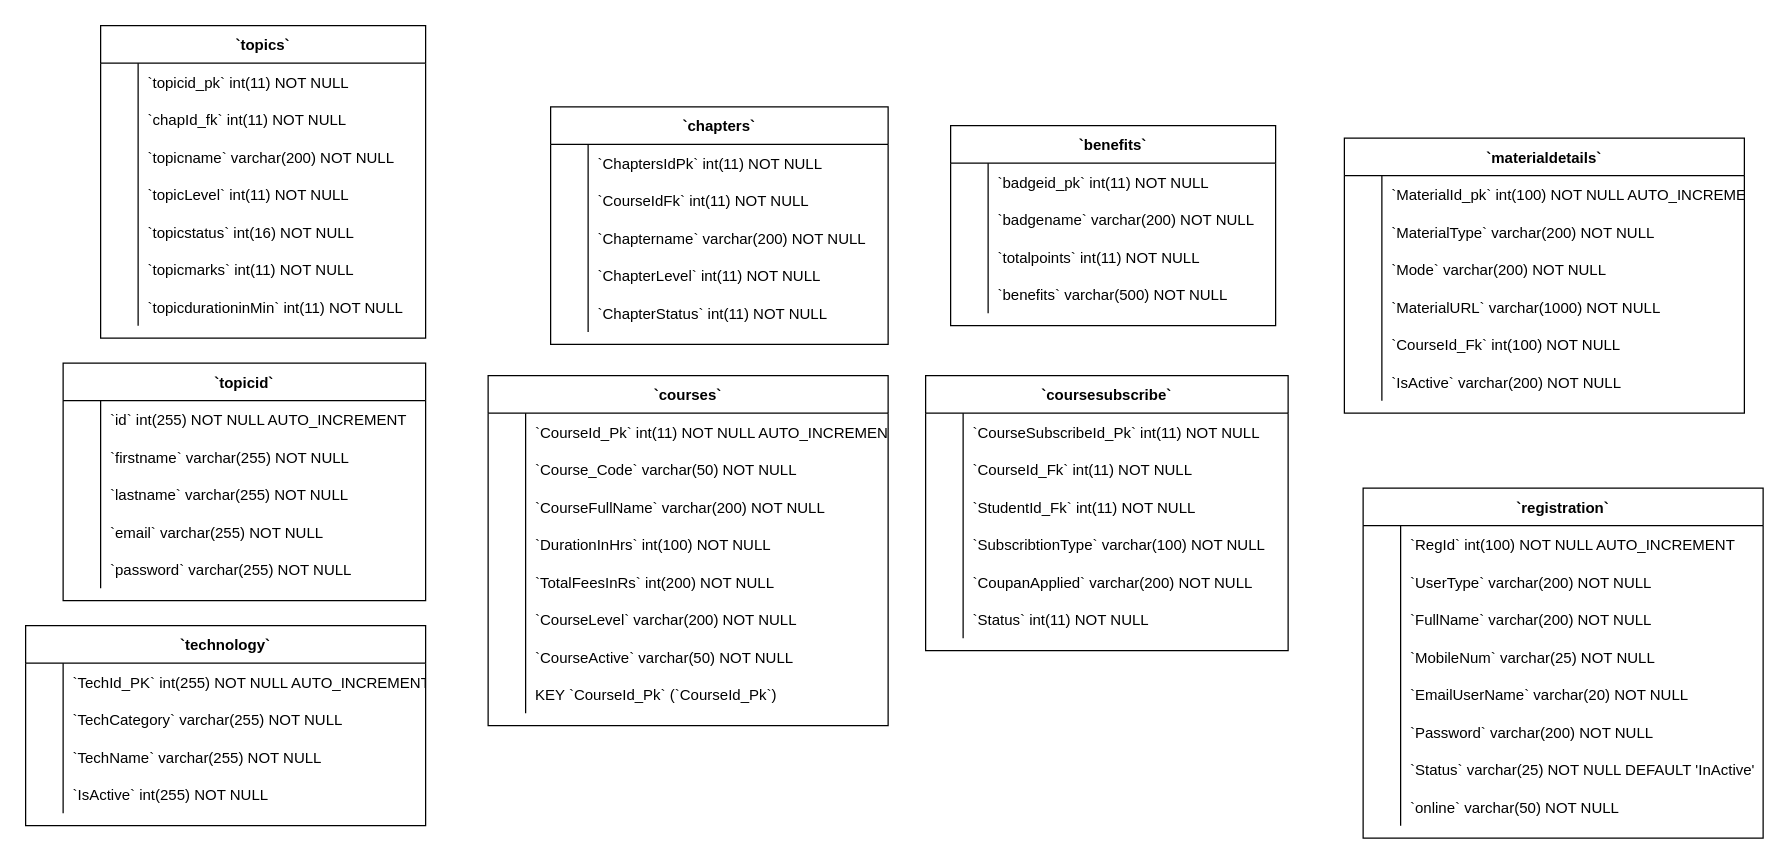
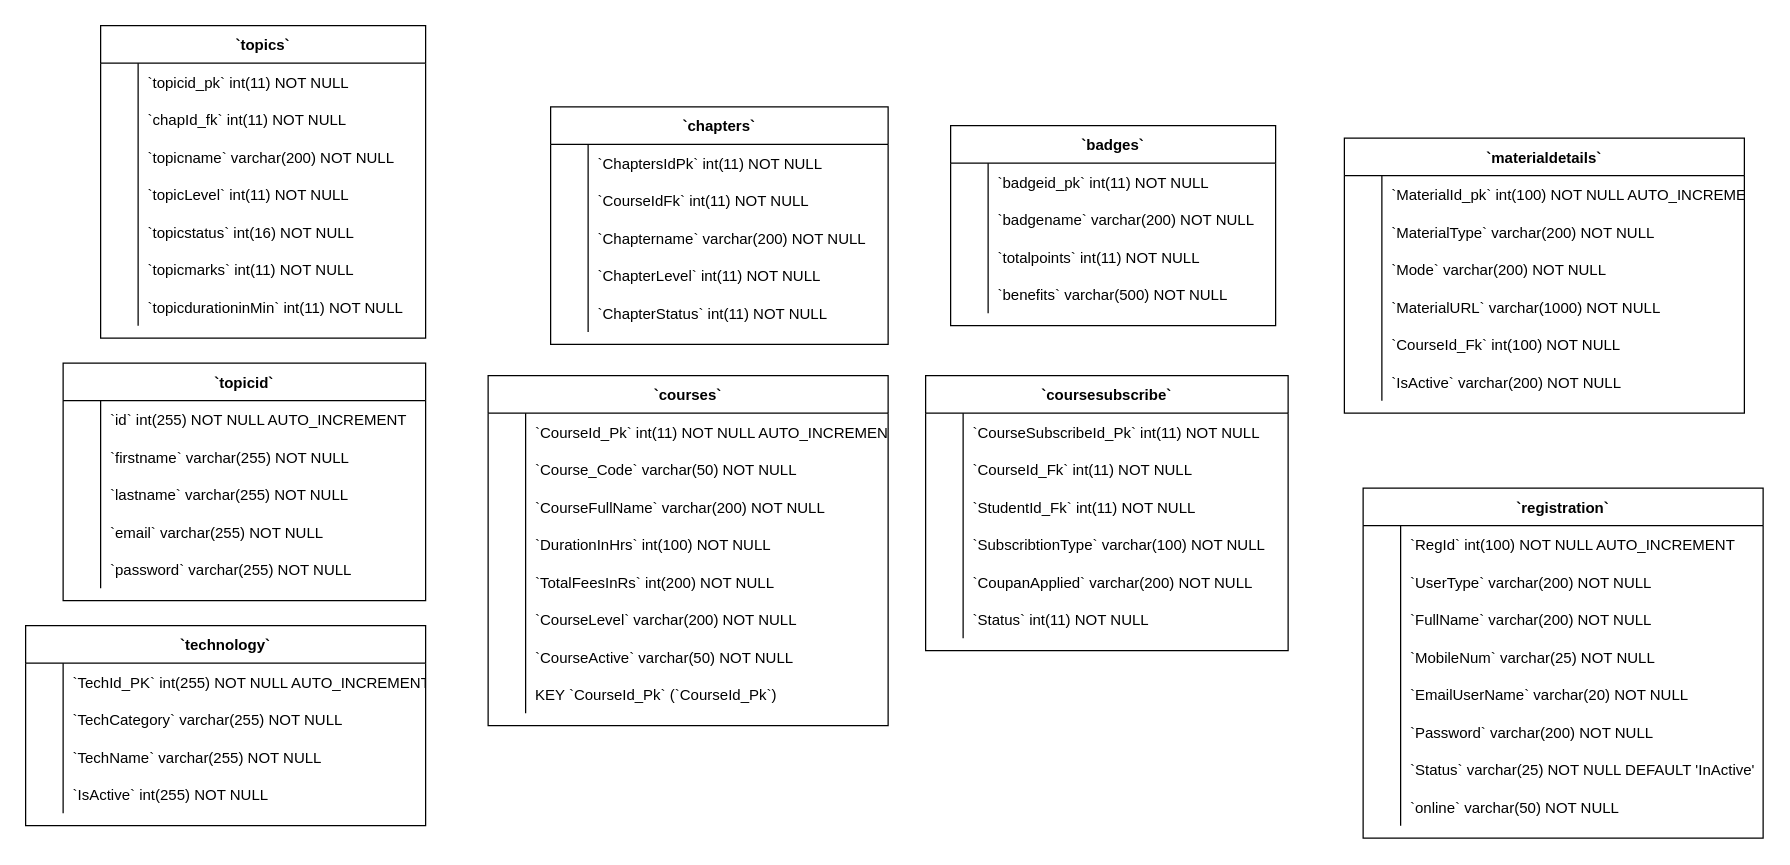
(1113, 145) -> (1113, 145)
